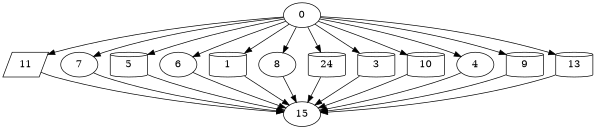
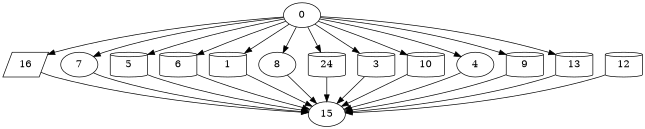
(26, 65) -> (26, 65)
(178, 65) -> (178, 65)
none -> (624, 65)
